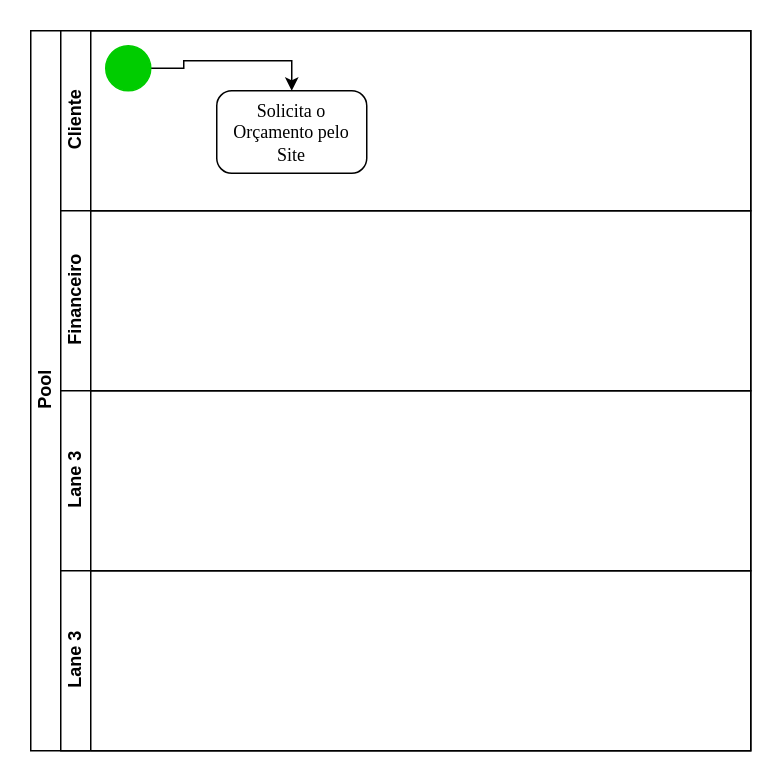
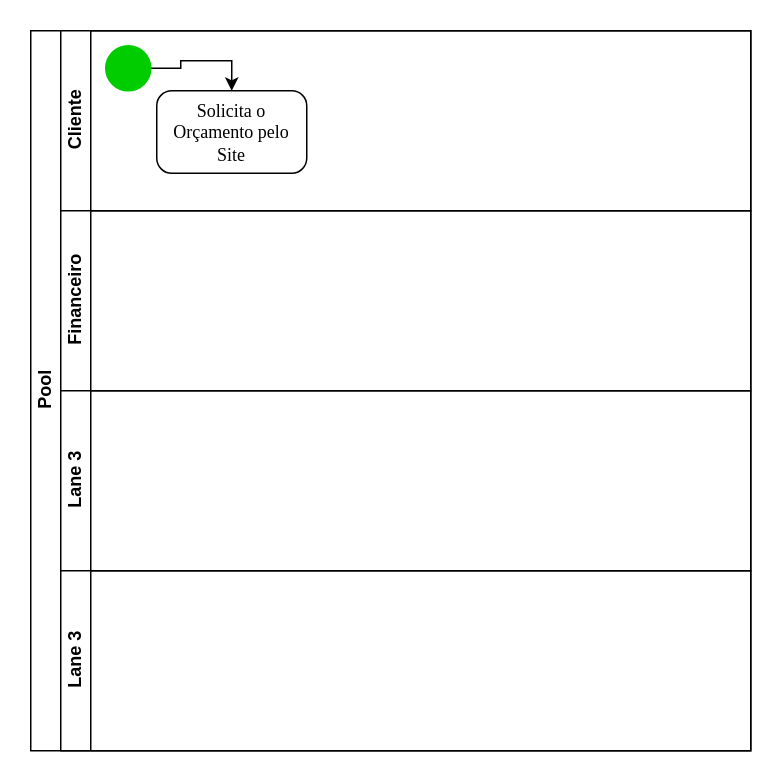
(292, 132) -> (232, 132)
